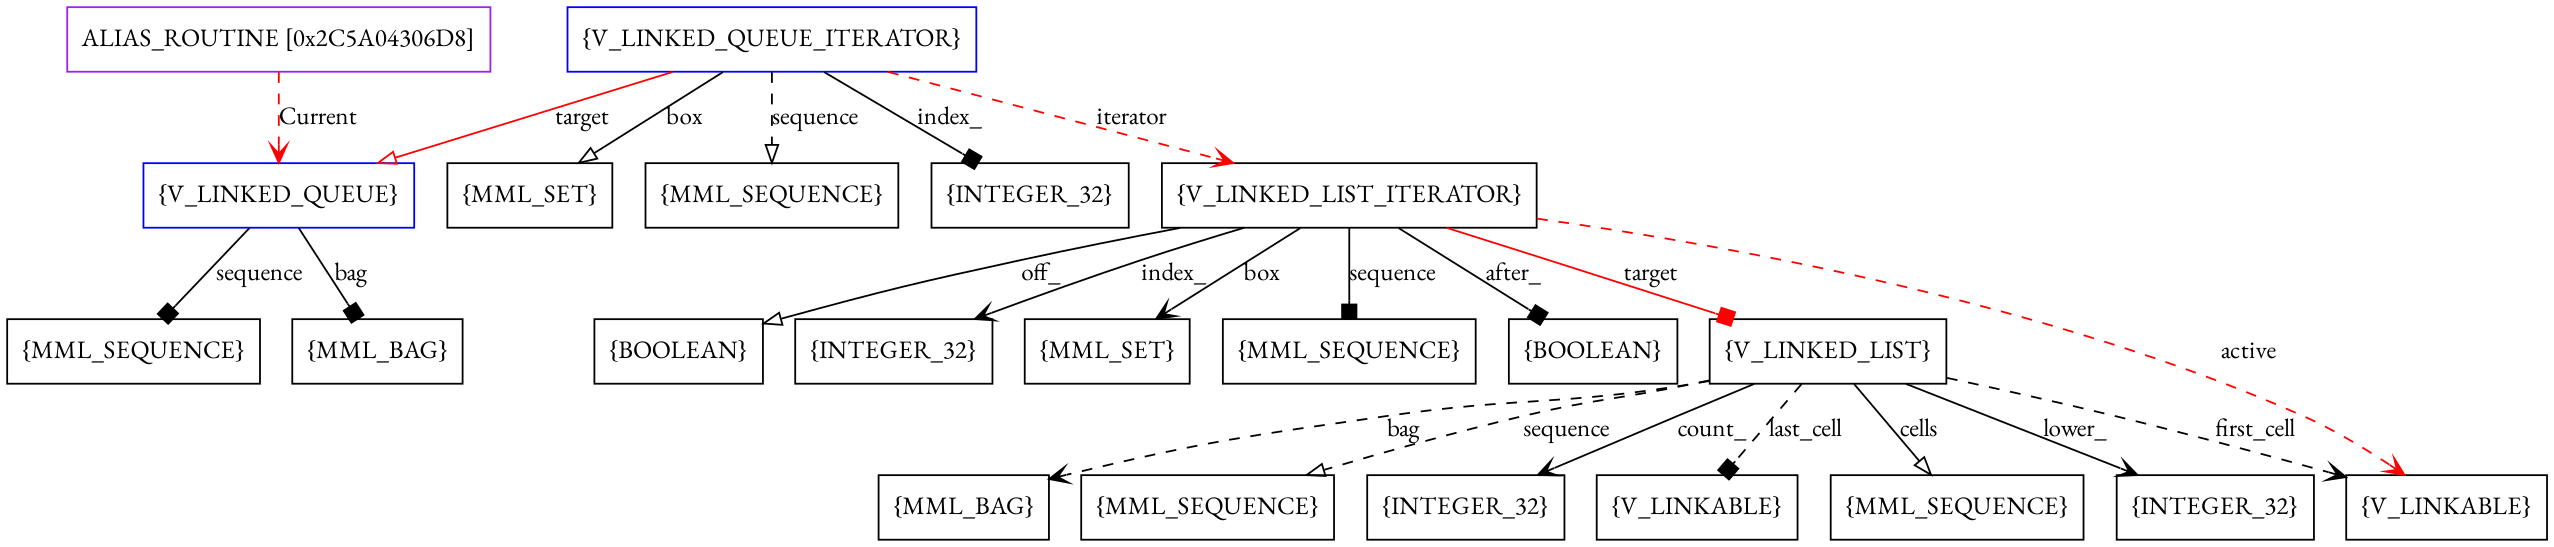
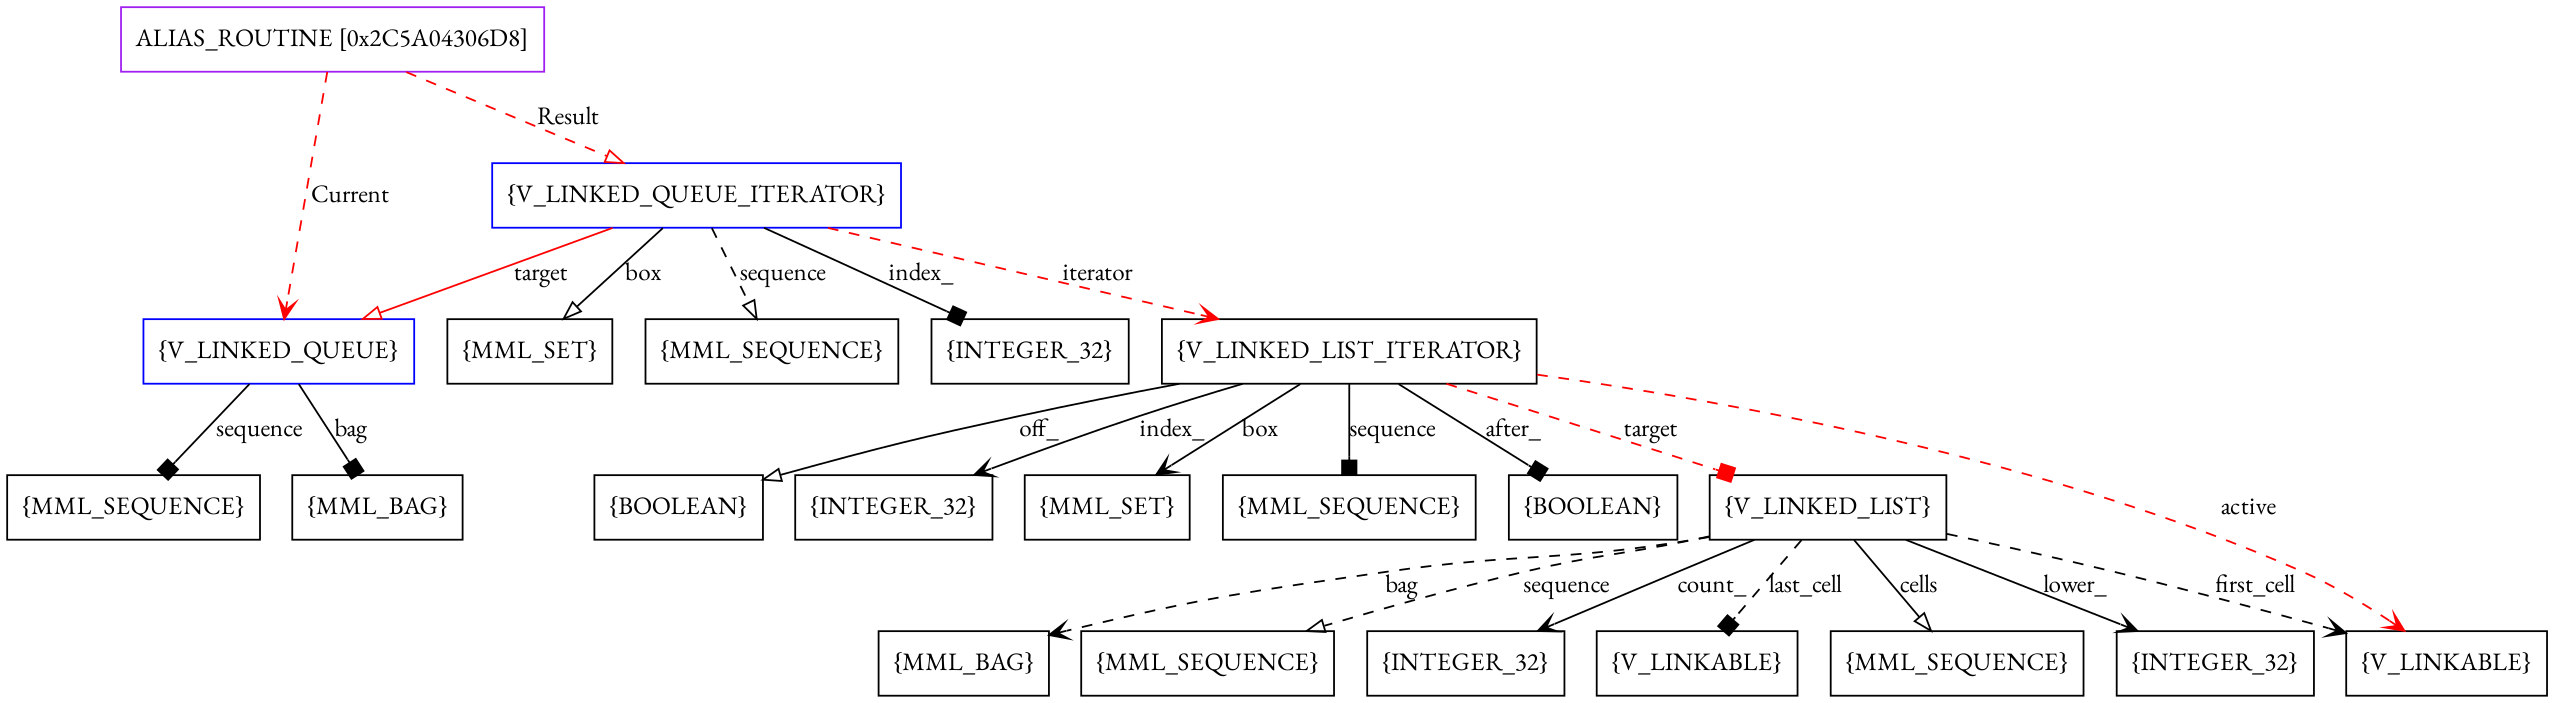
none -> (507, 114)
(1581, 270) -> (1581, 426)
